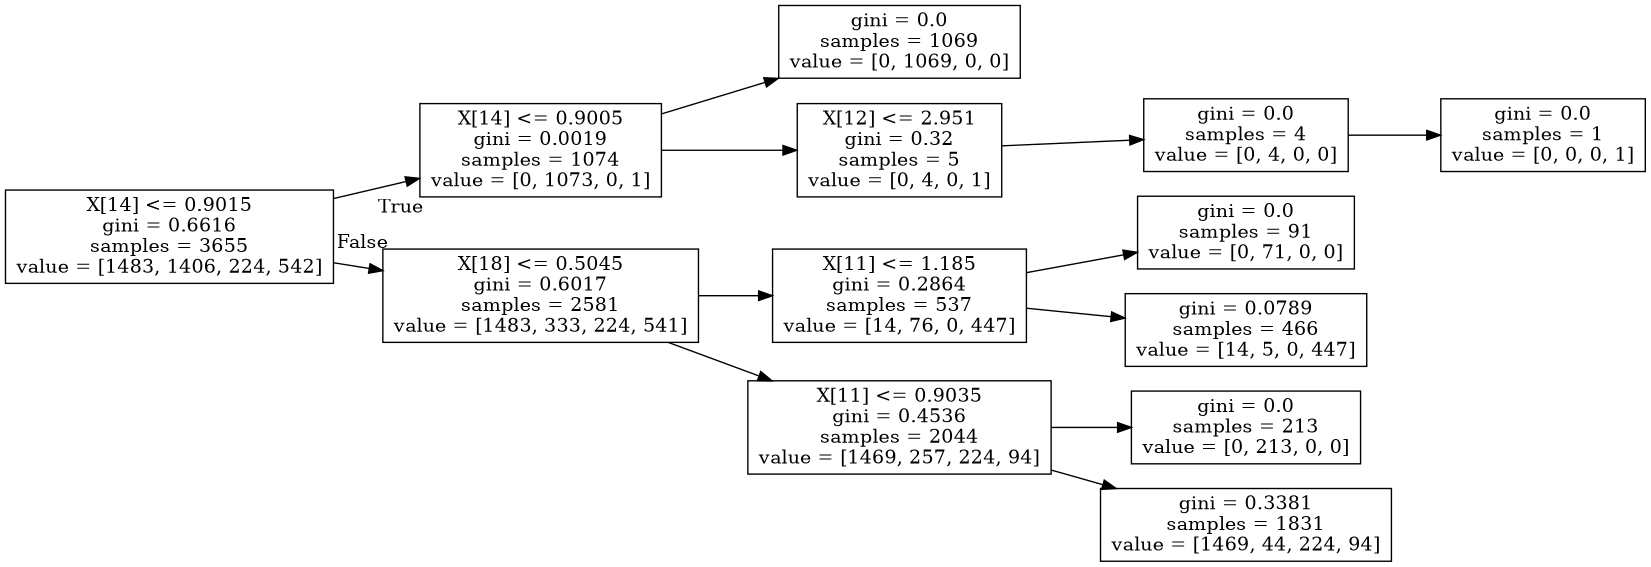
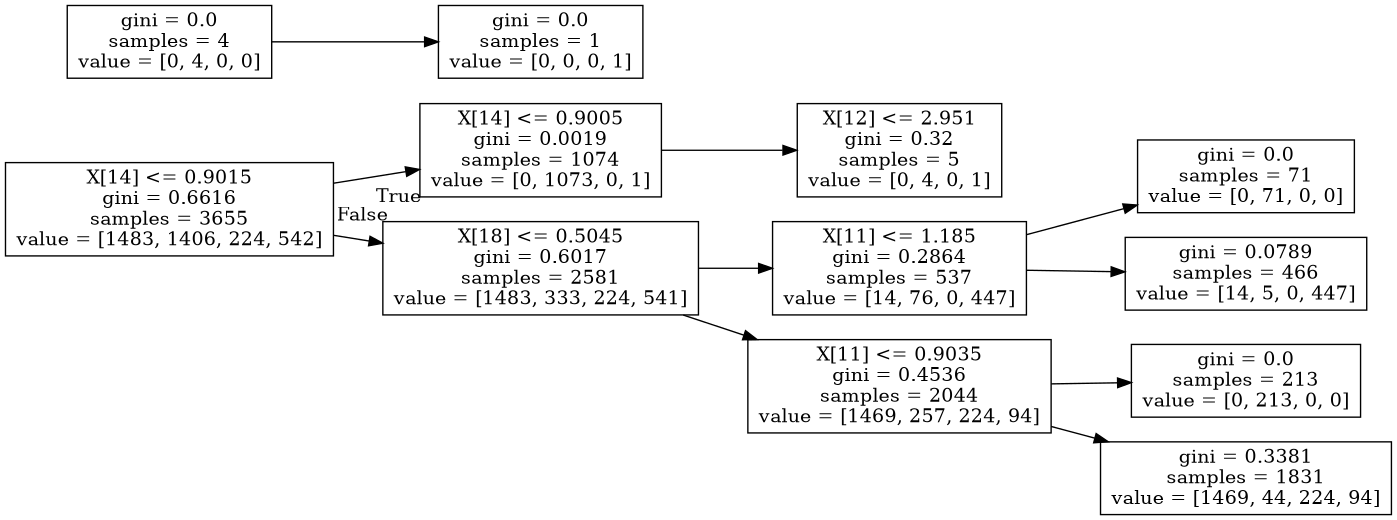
(899, 42) -> none
(1066, 143) -> none
(1246, 233) -> (1246, 176)
